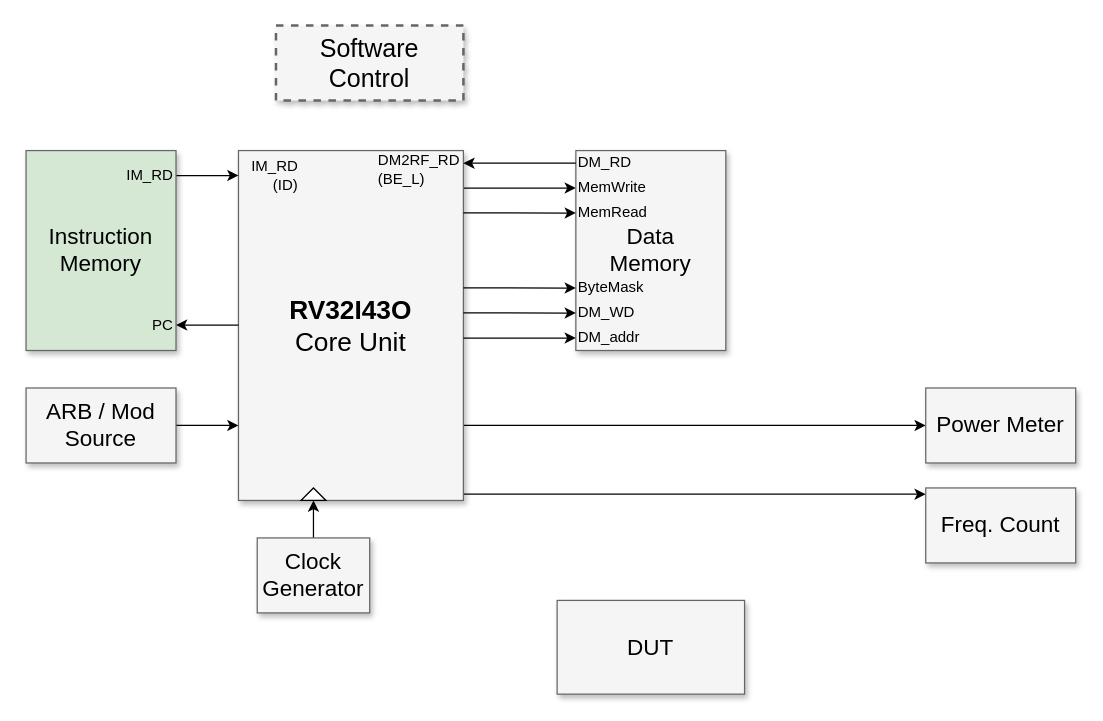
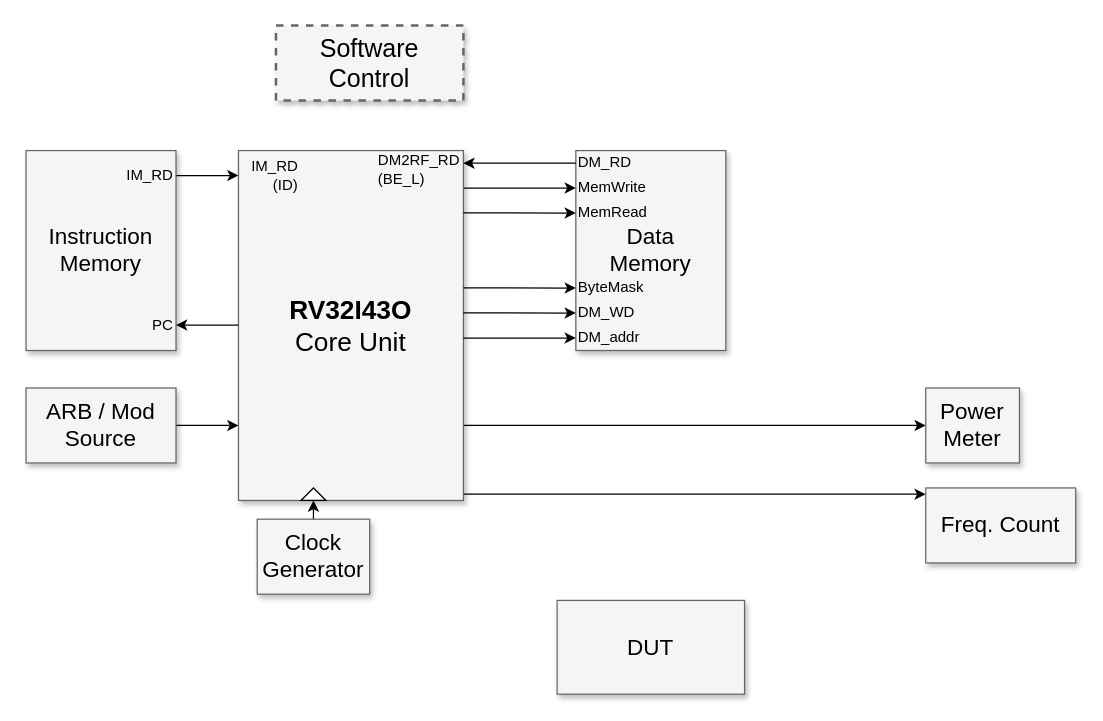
(101, 251) -> (101, 251)
(1001, 426) -> (973, 426)
(313, 576) -> (313, 557)
